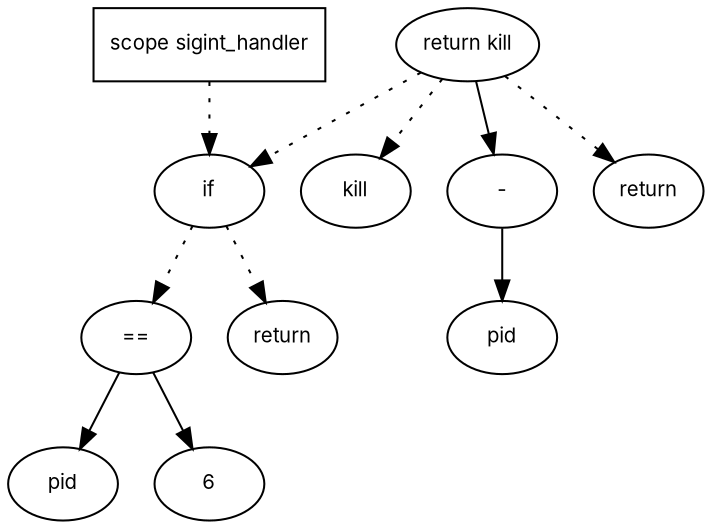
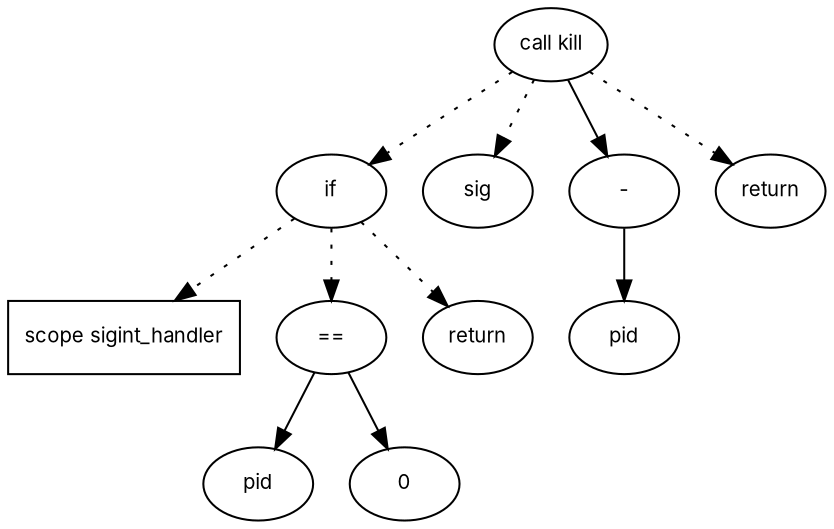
(468, 45) -> (551, 45)
(209, 108) -> (243, 254)
(356, 191) -> (478, 191)
(209, 484) -> (405, 484)
